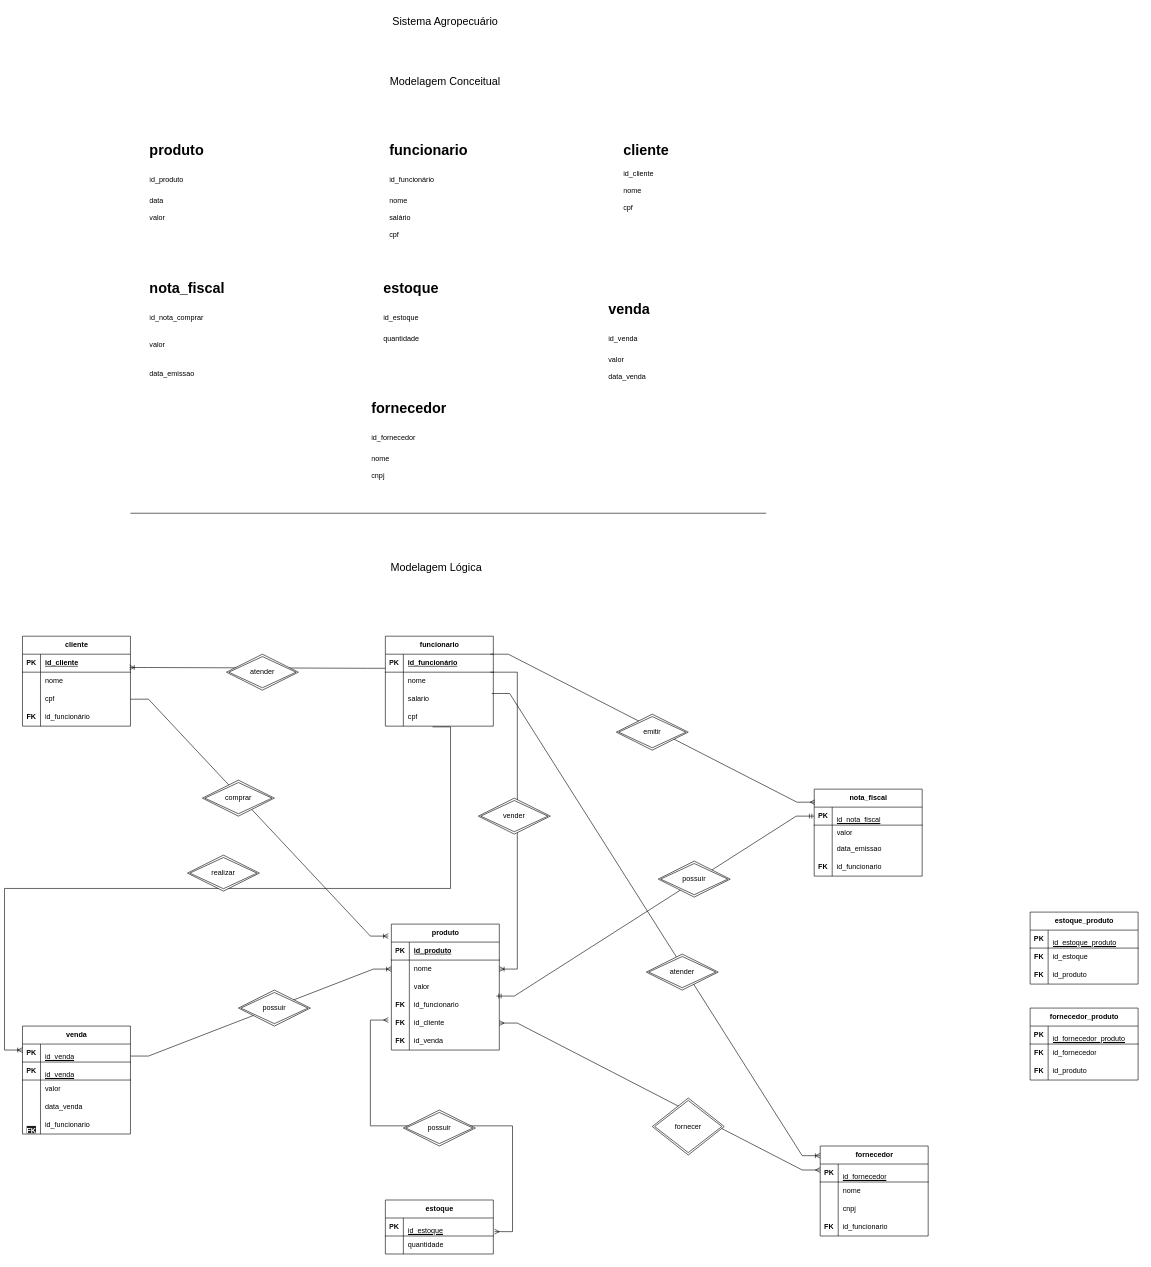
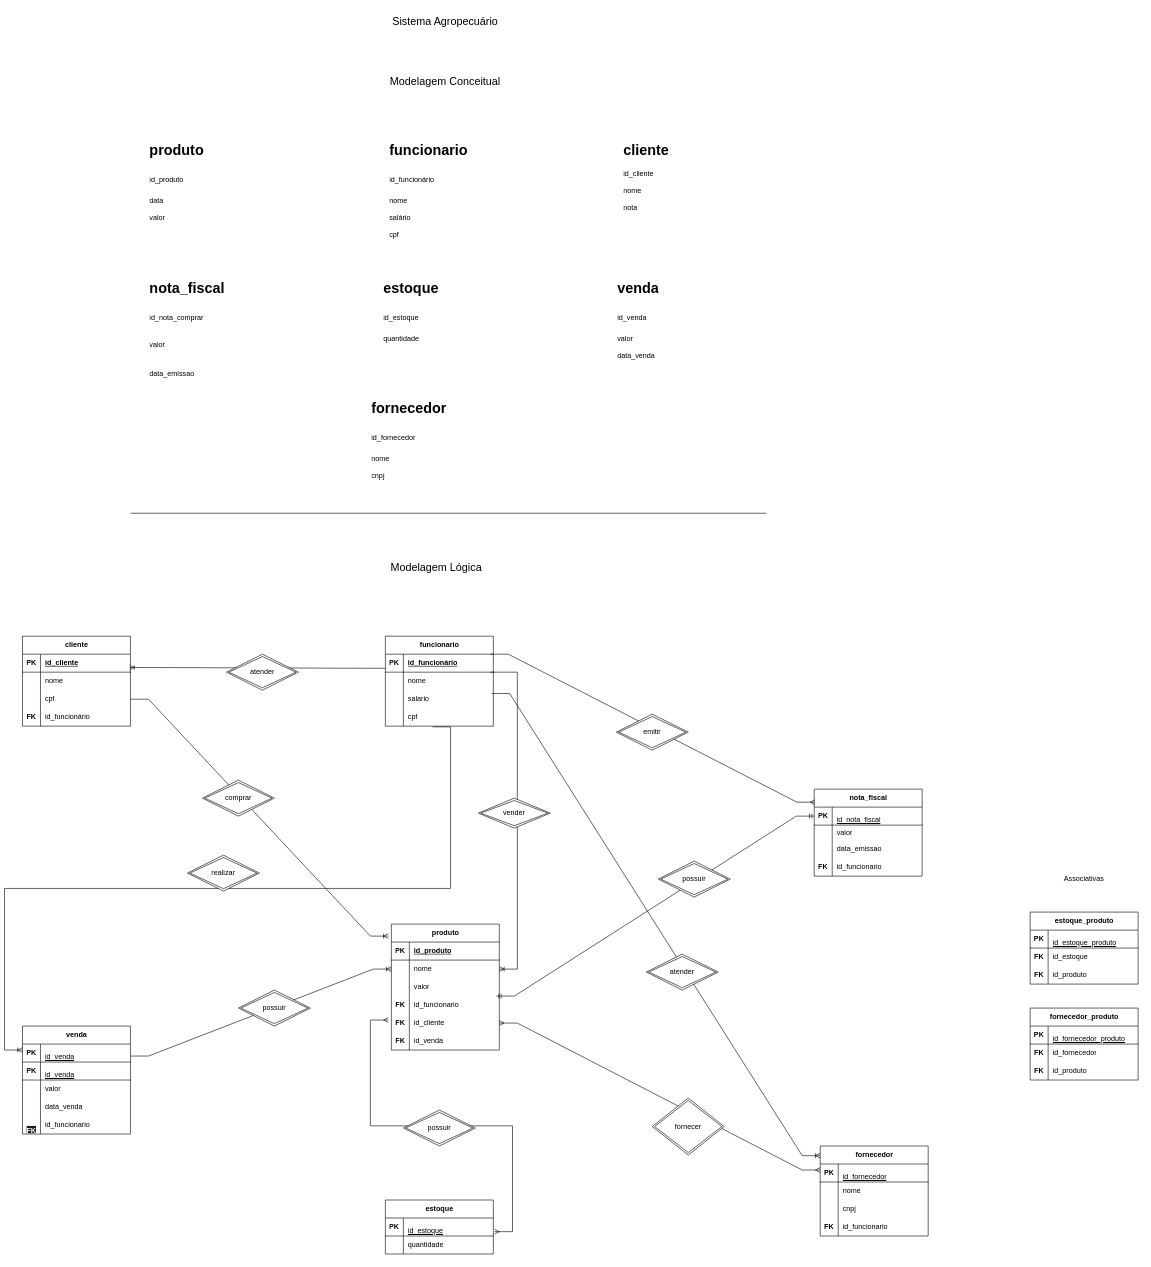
(641, 160) -> (641, 160)
(662, 342) -> (671, 321)
(515, 816) -> (515, 813)
none -> (1085, 879)
